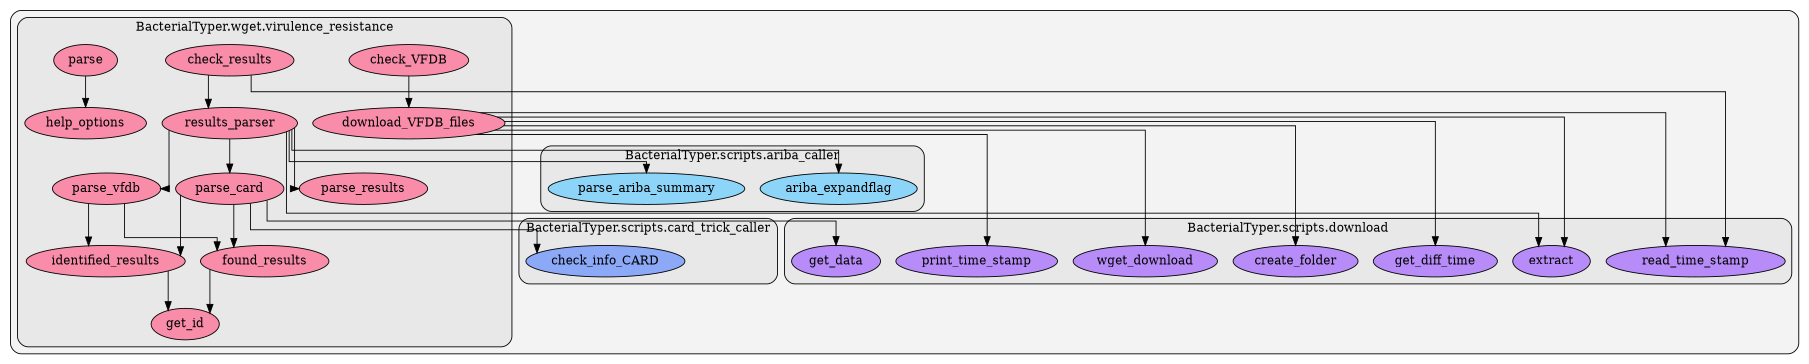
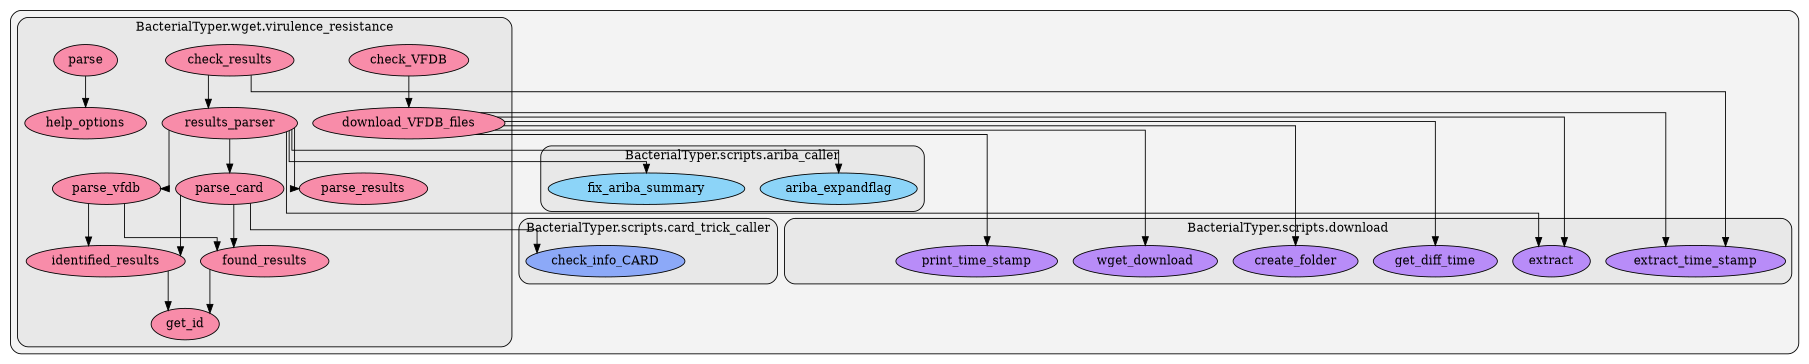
(646, 189) -> (646, 189)
(836, 261) -> none
(1696, 261) -> (1696, 261)
